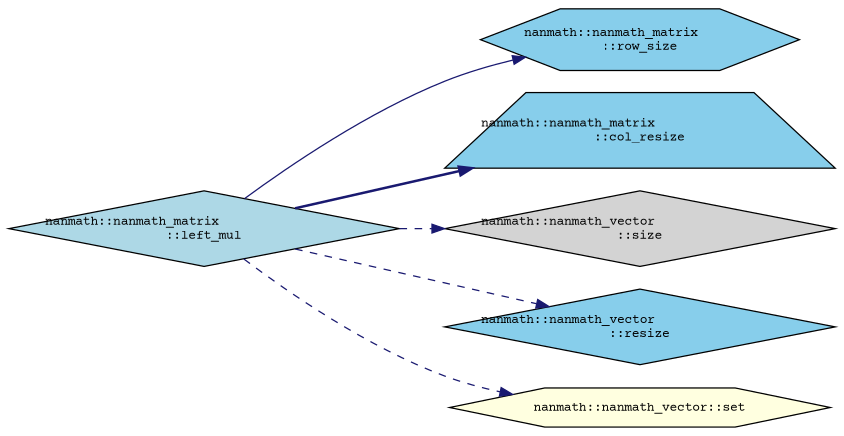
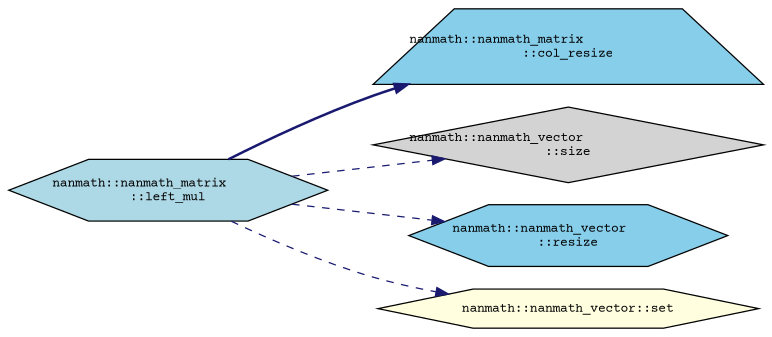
(640, 40) -> none
(204, 229) -> (168, 190)
(640, 327) -> (568, 236)
